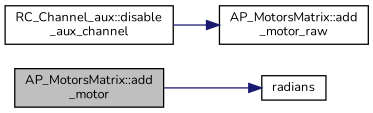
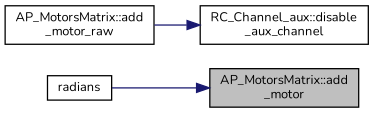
(190, 25) -> (171, 25)
(206, 88) -> (154, 88)
